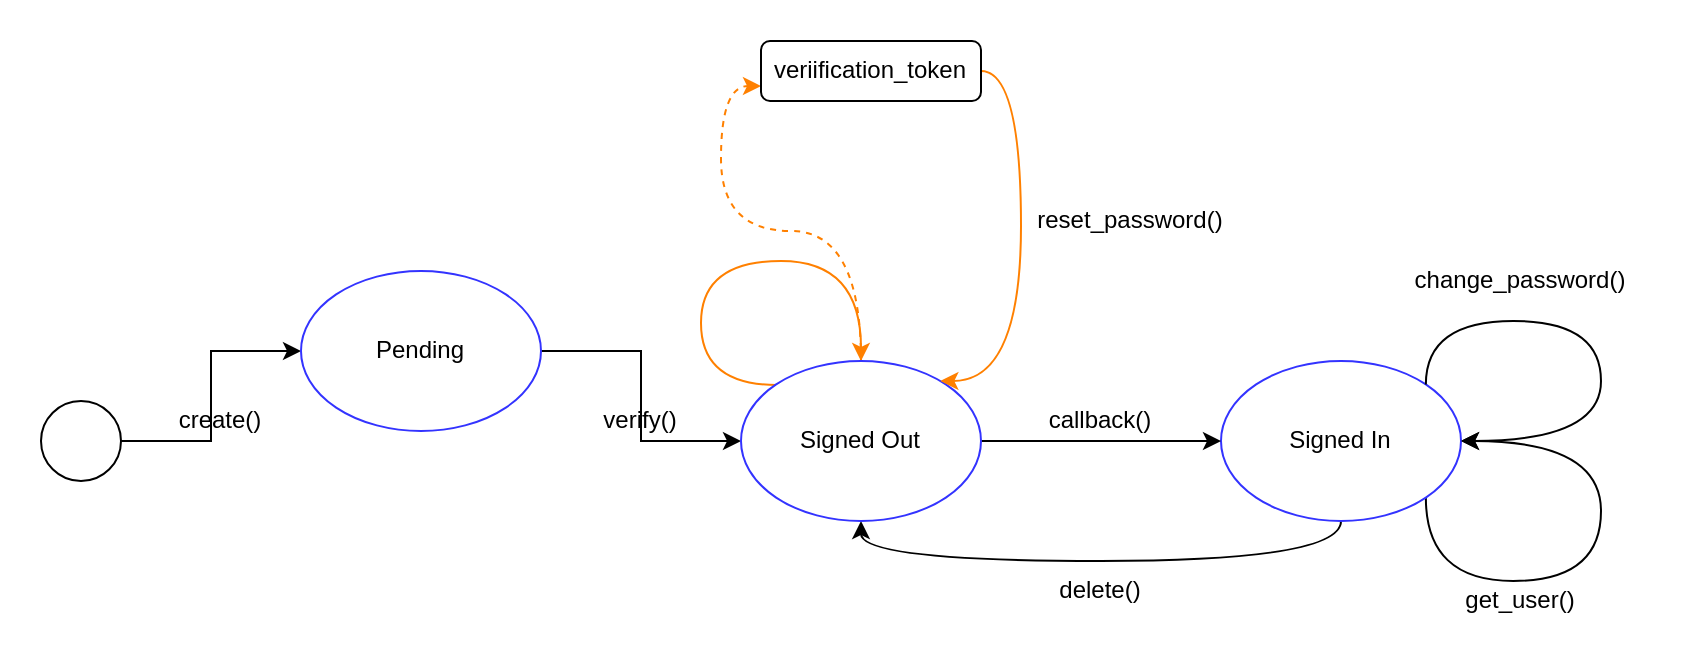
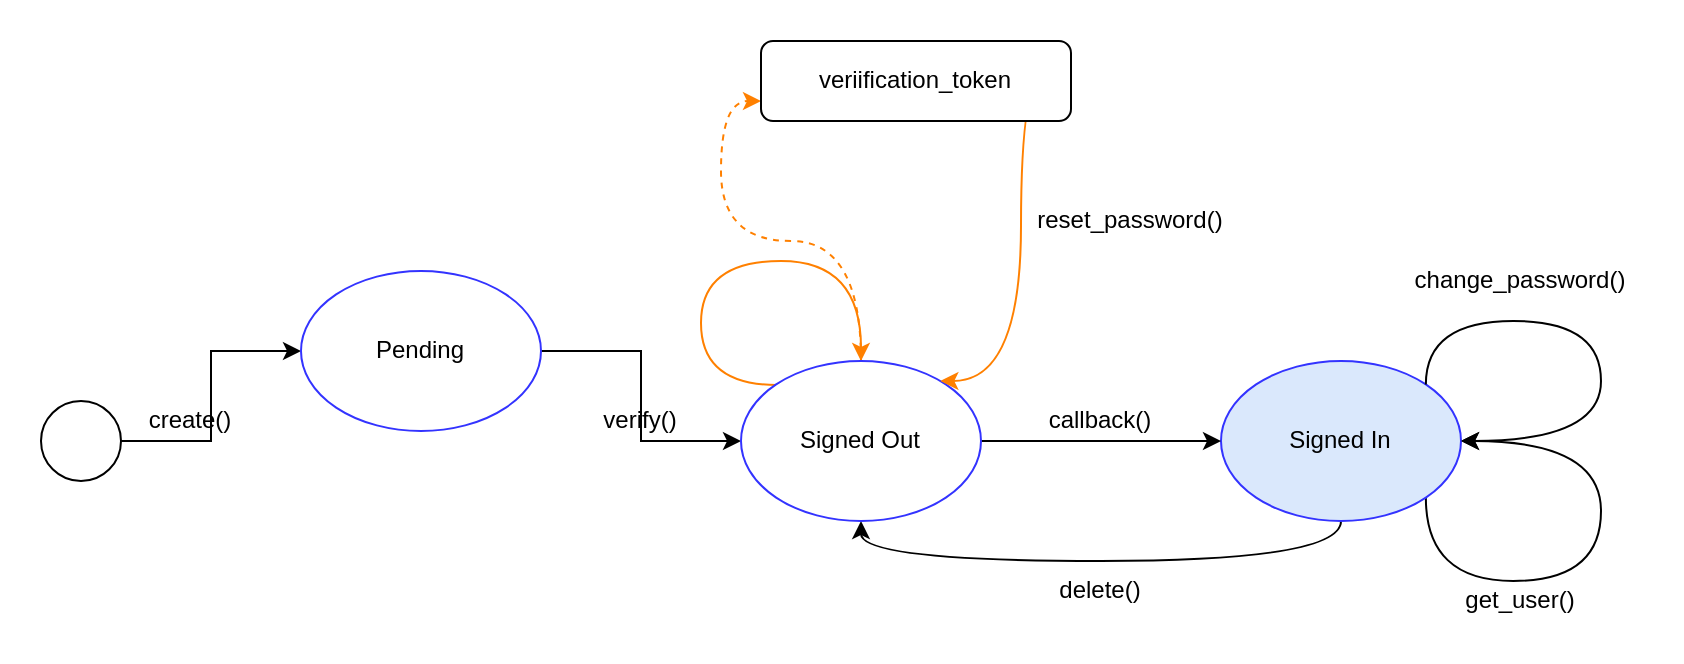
(871, 71) -> (916, 81)
(221, 421) -> (191, 421)
(1341, 441) -> (1341, 441)
